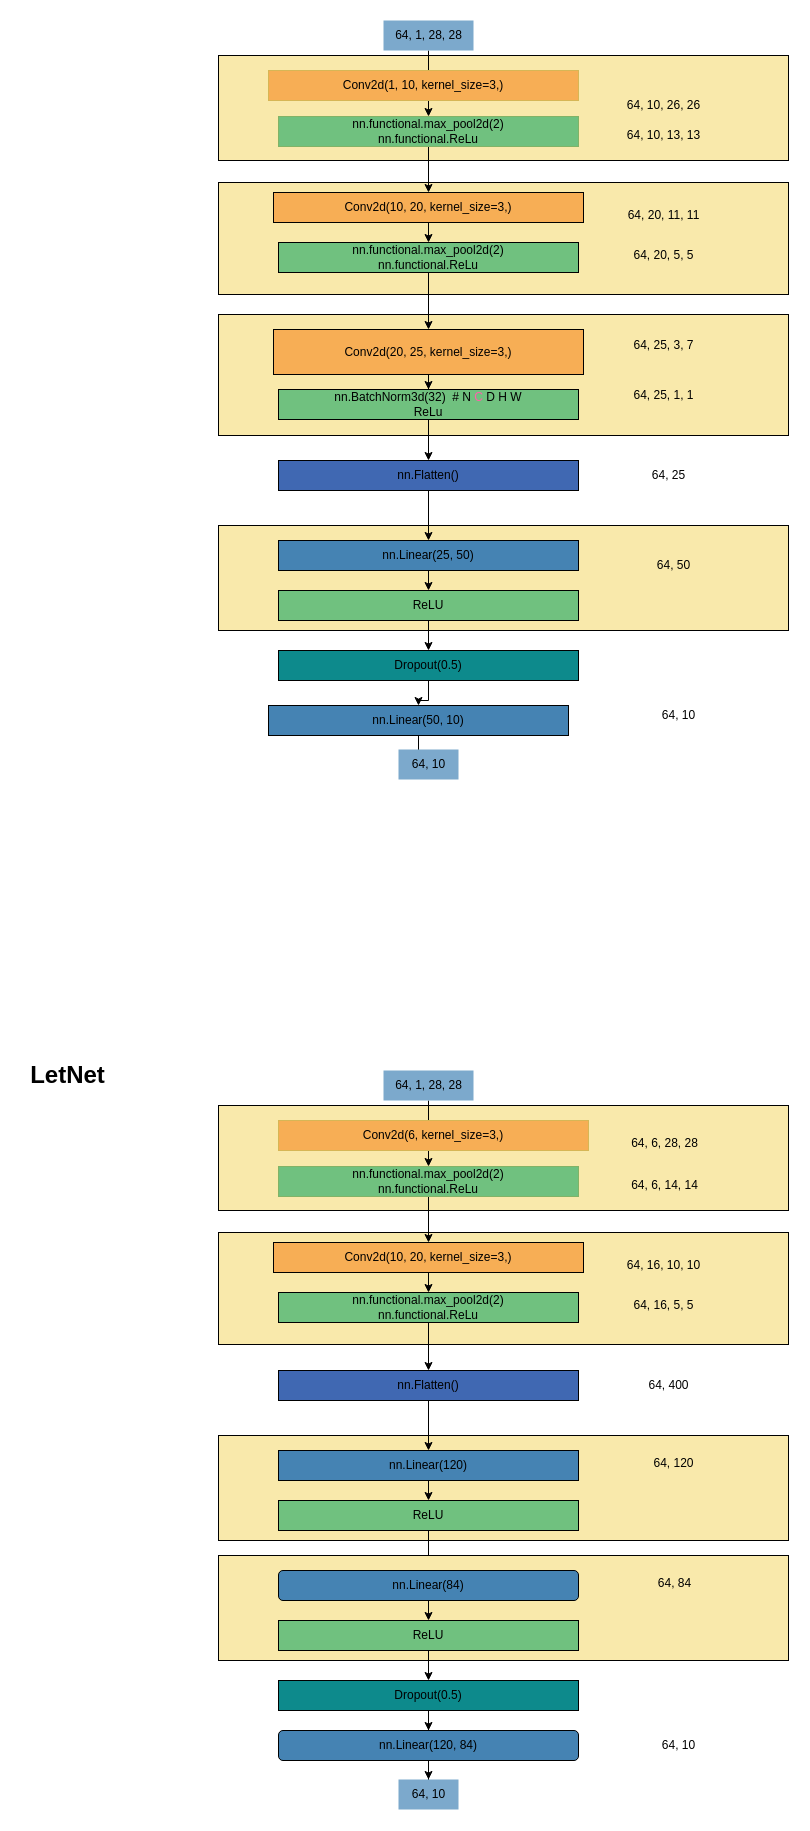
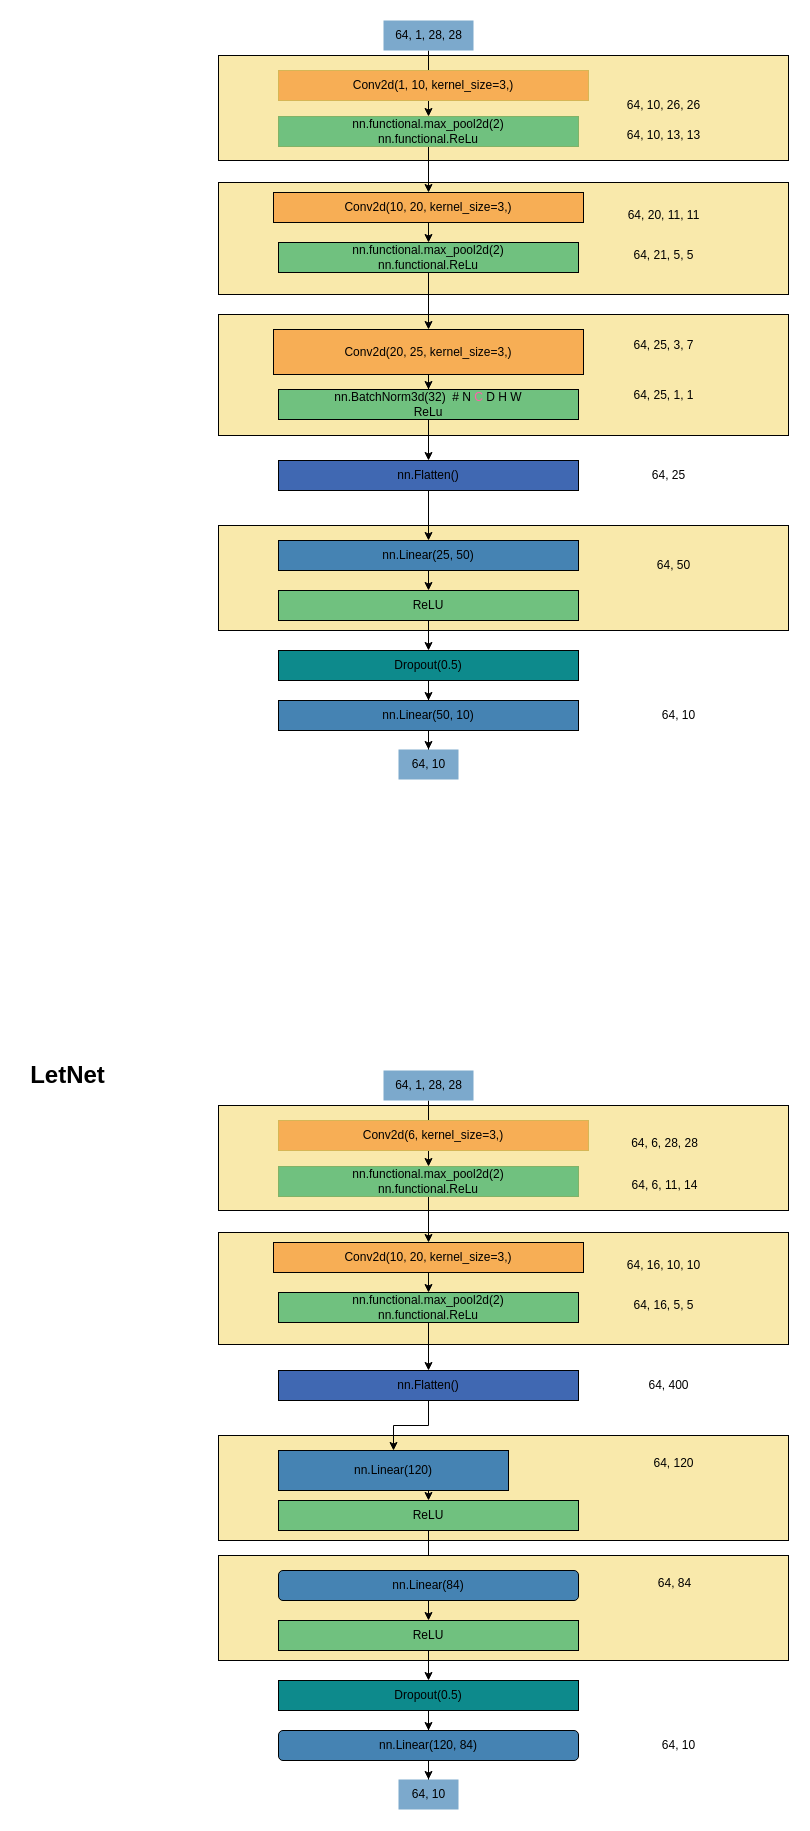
(424, 86) -> (434, 86)
(664, 256) -> (664, 256)
(419, 721) -> (429, 716)
(665, 1186) -> (665, 1186)
(429, 1466) -> (394, 1471)
